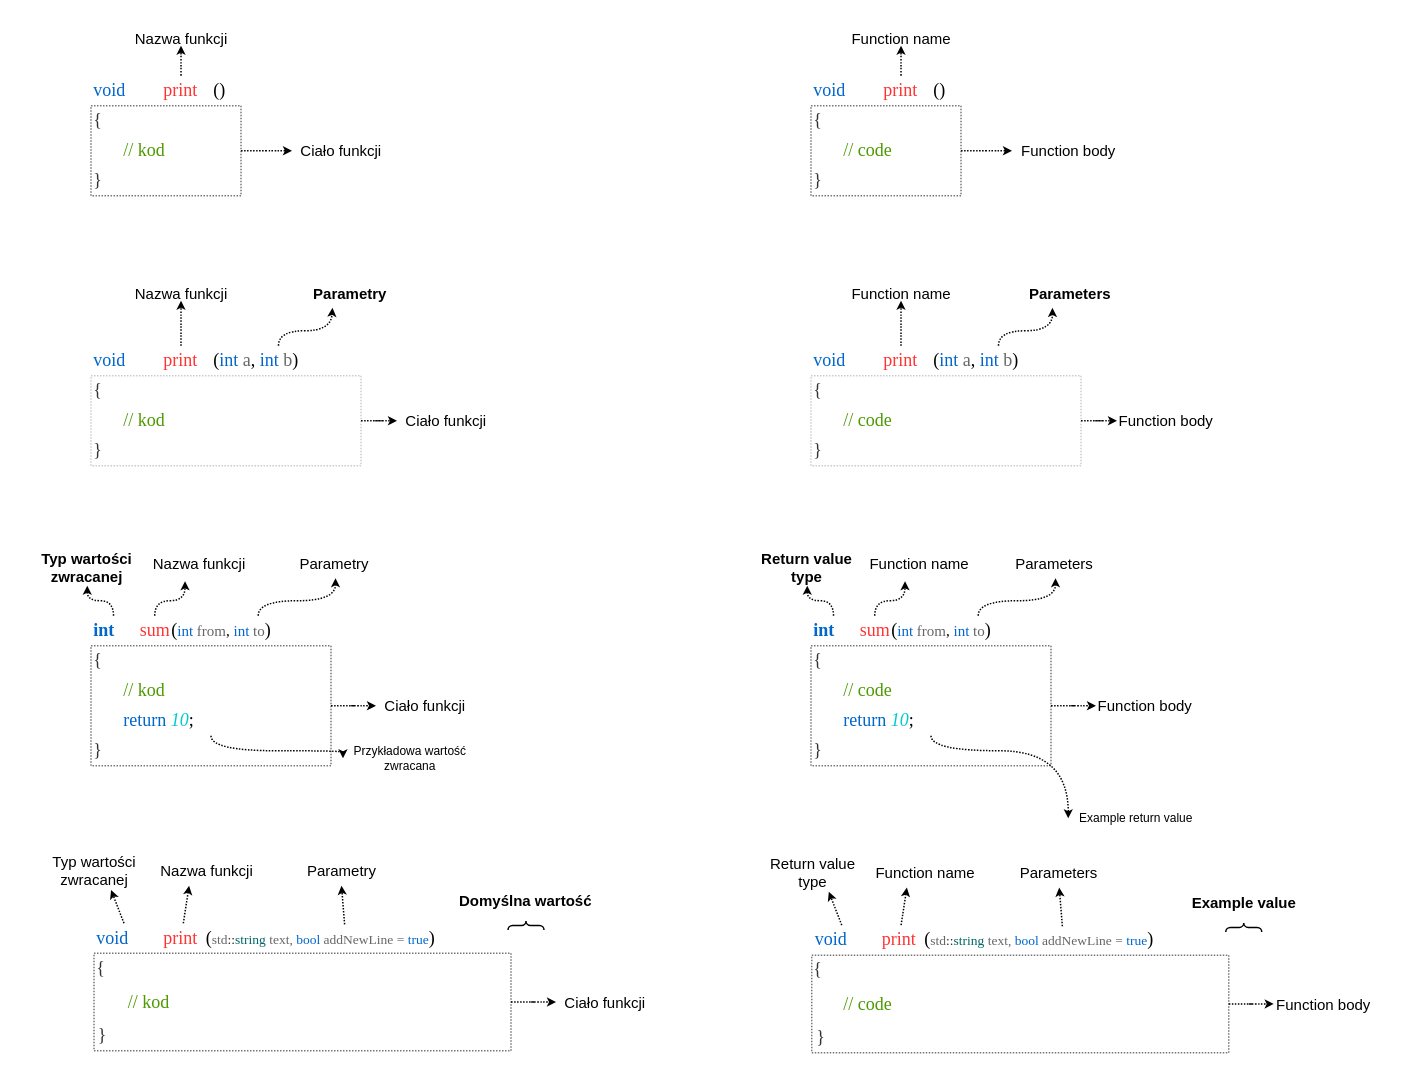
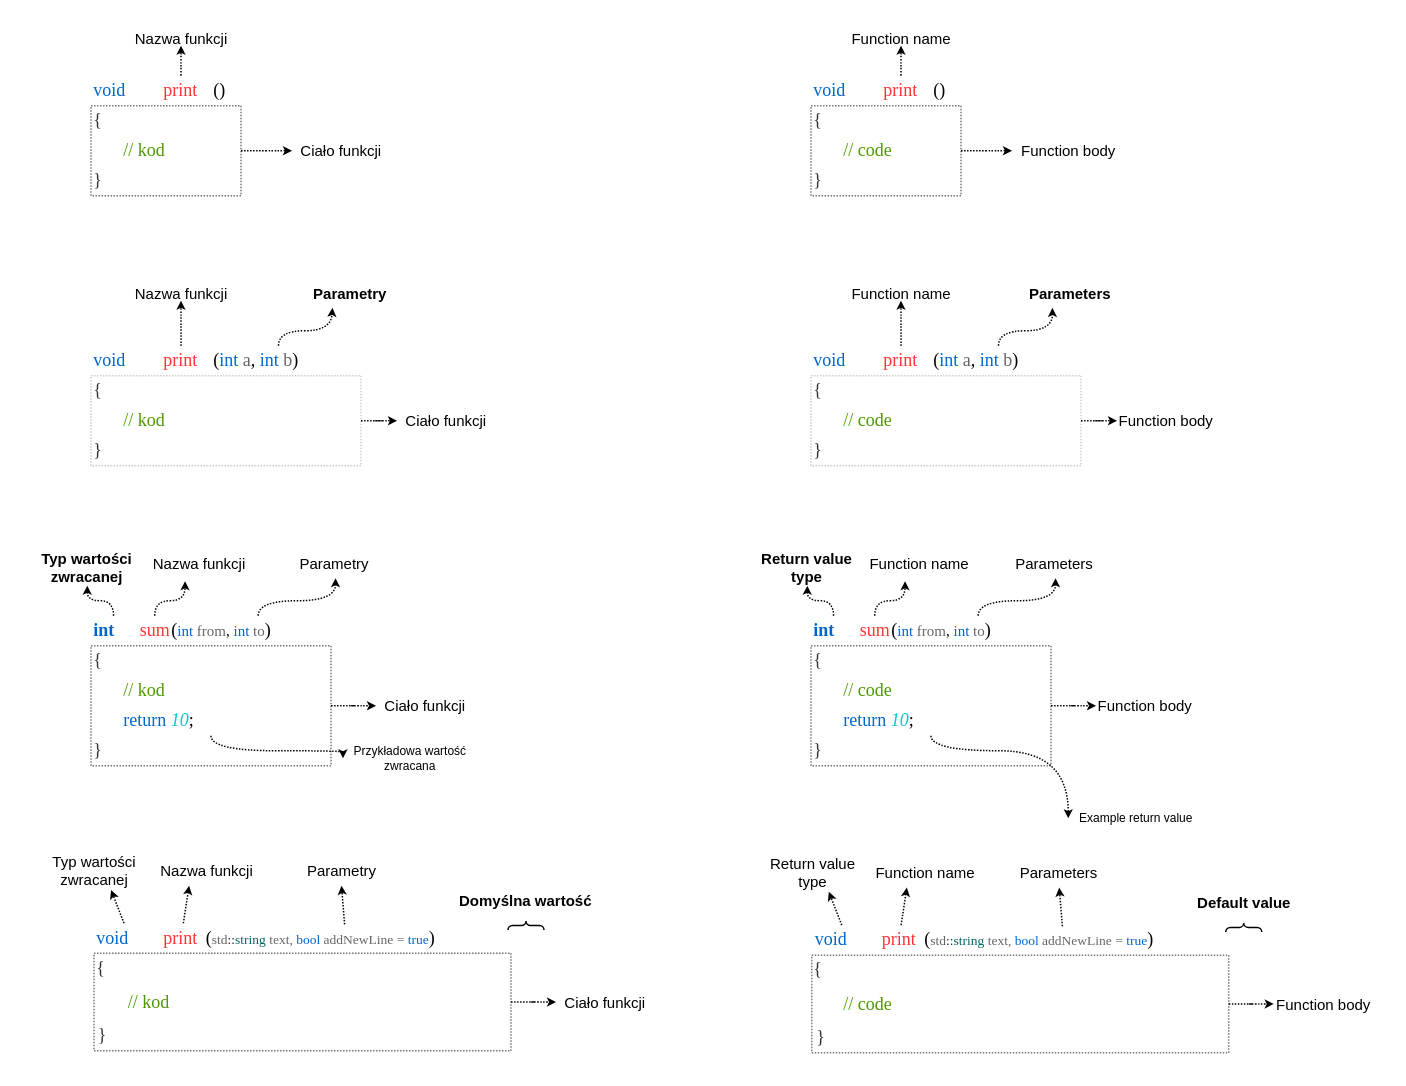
(1244, 902) -> (1244, 902)
